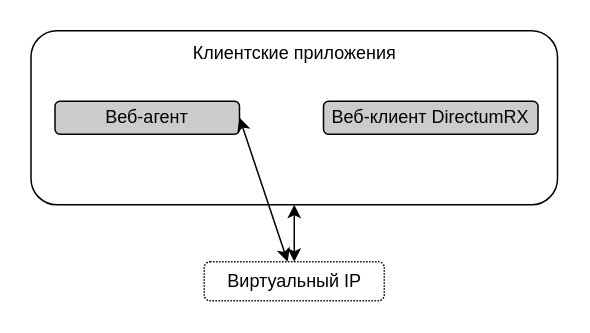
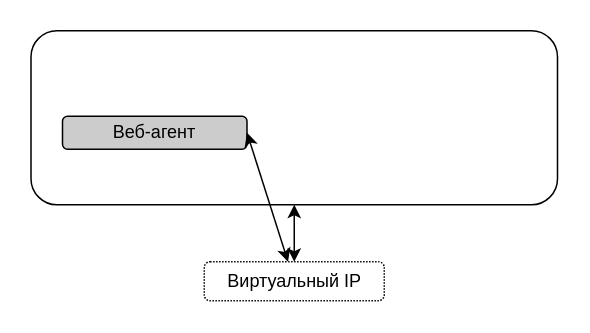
(294, 53) -> none
(147, 118) -> (155, 133)
(431, 118) -> none
